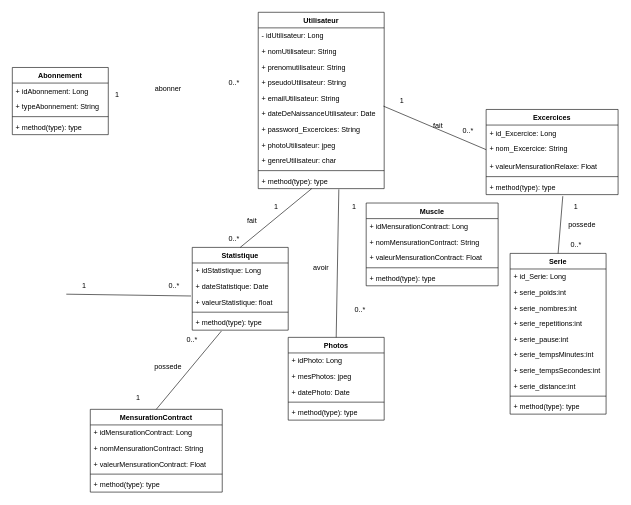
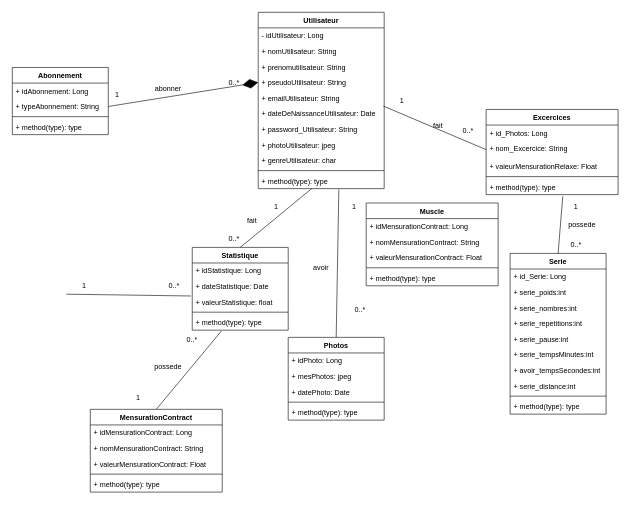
none -> (177, 96)
(315, 130) -> (316, 130)
(525, 133) -> (520, 133)
(560, 371) -> (560, 371)
